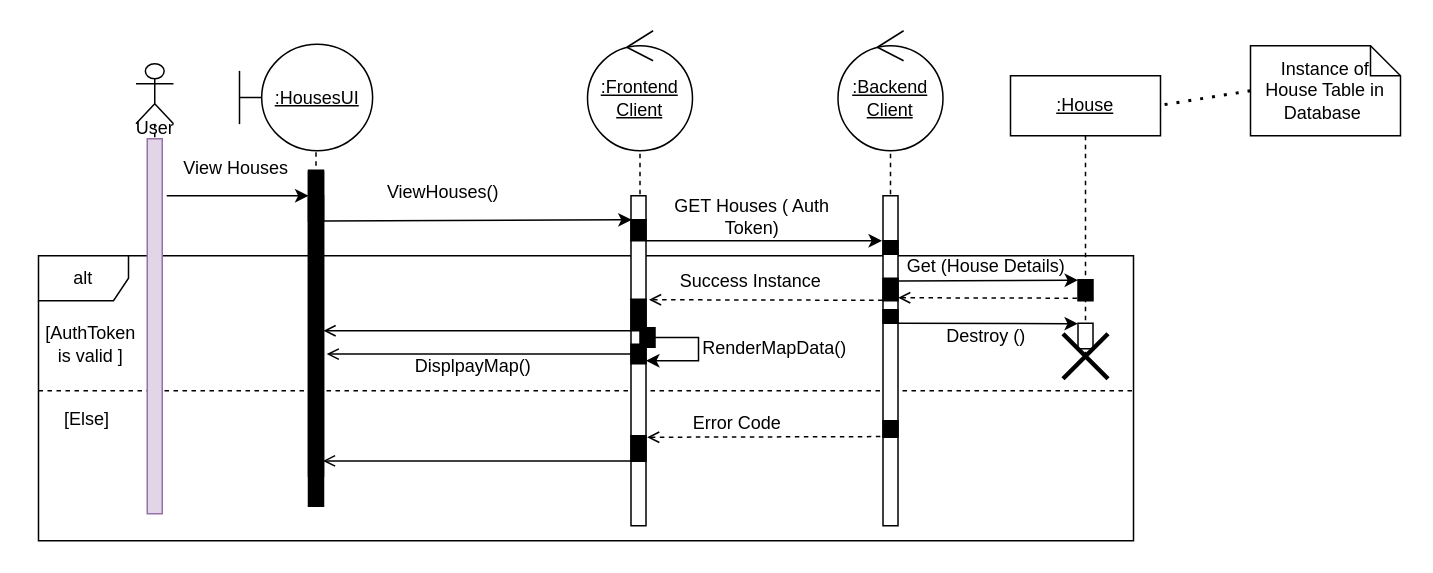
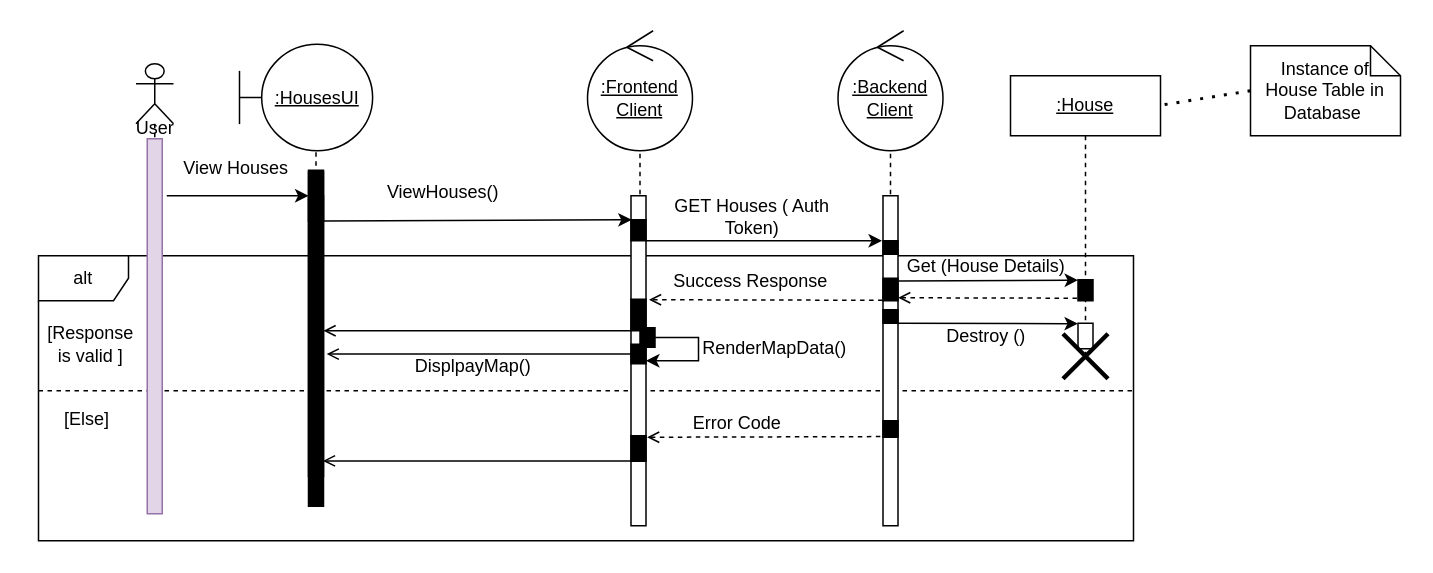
(751, 281) -> (751, 281)
(91, 344) -> (91, 344)
